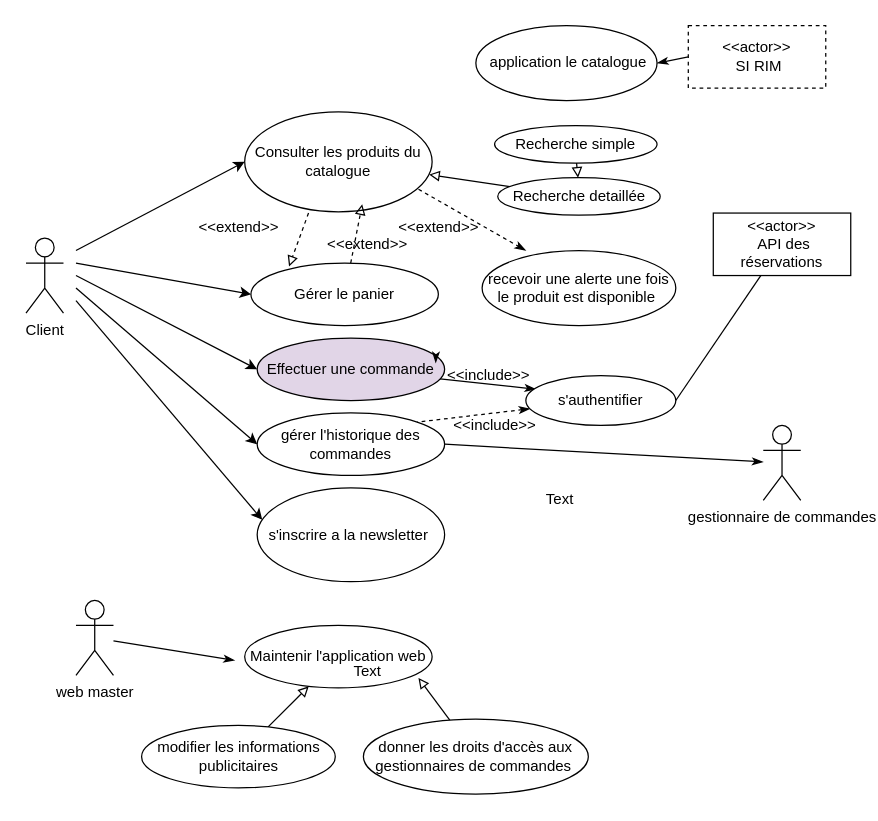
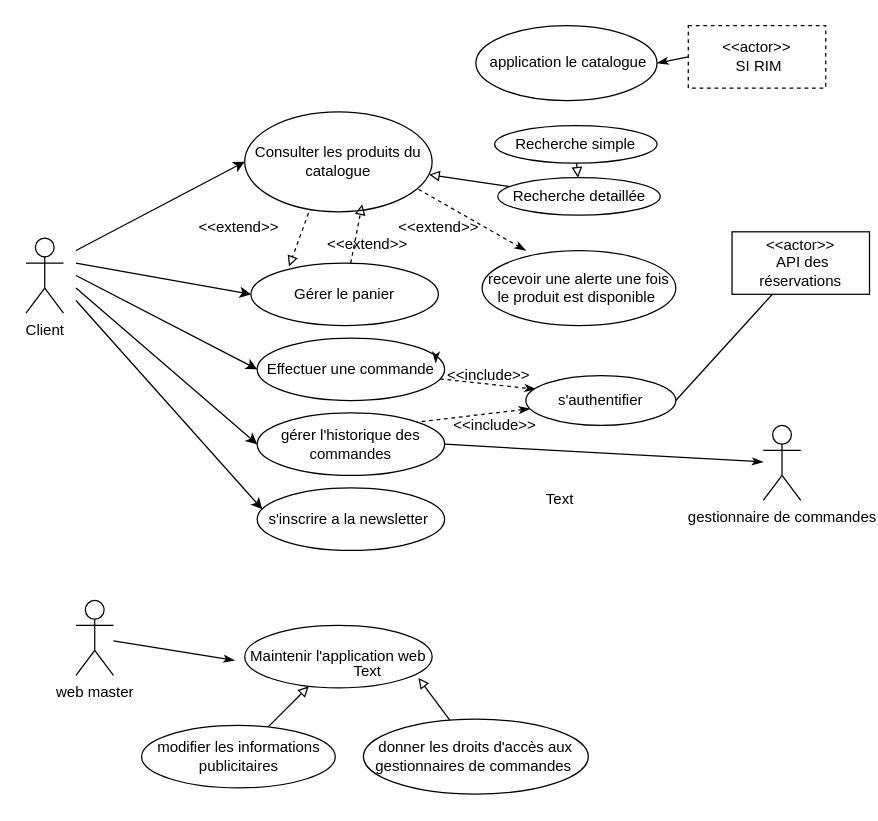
(782, 244) -> (801, 263)
(351, 369) -> (351, 369)
(485, 384) -> (485, 384)
(351, 535) -> (351, 519)
